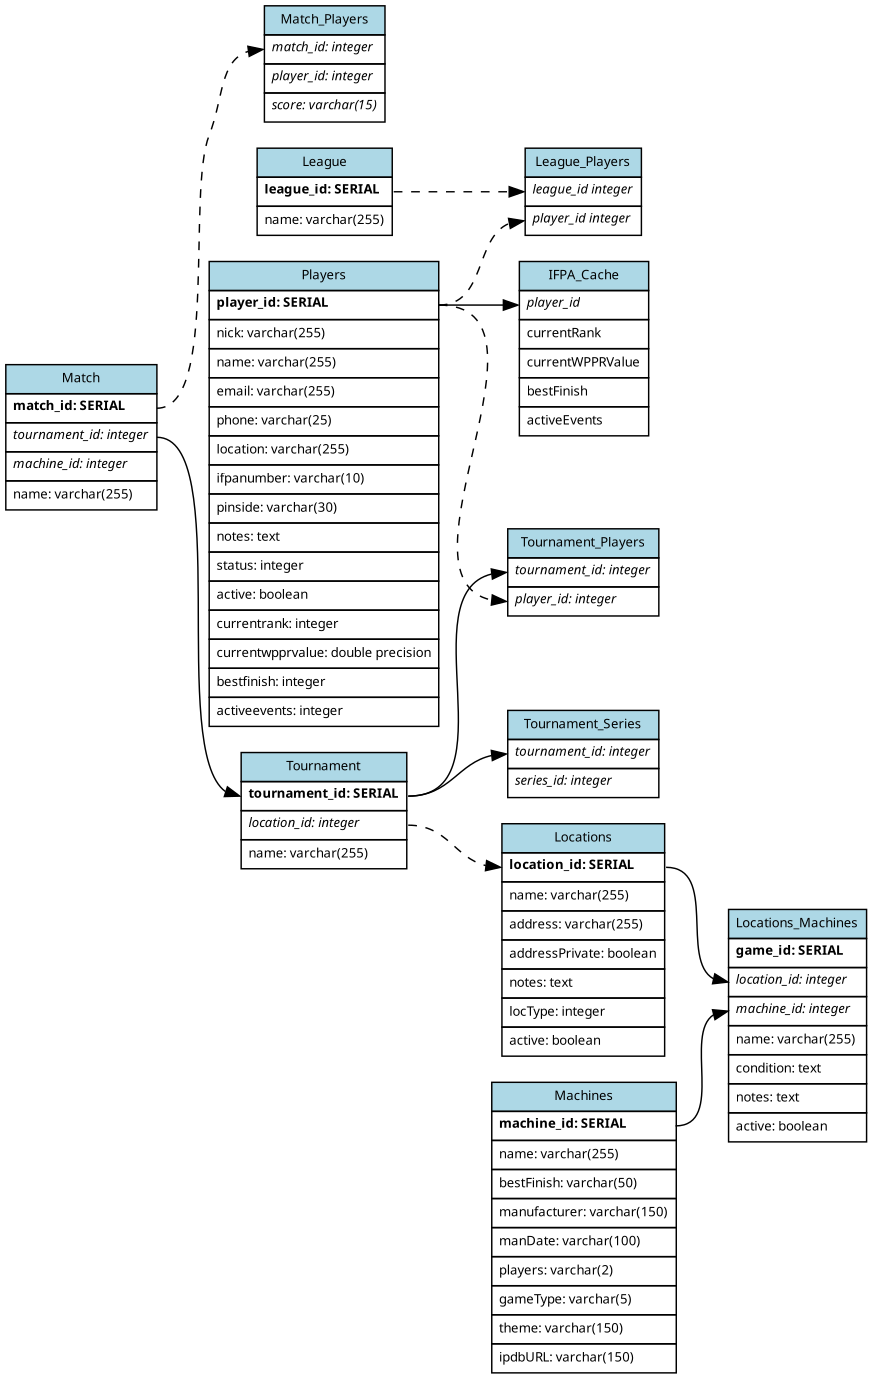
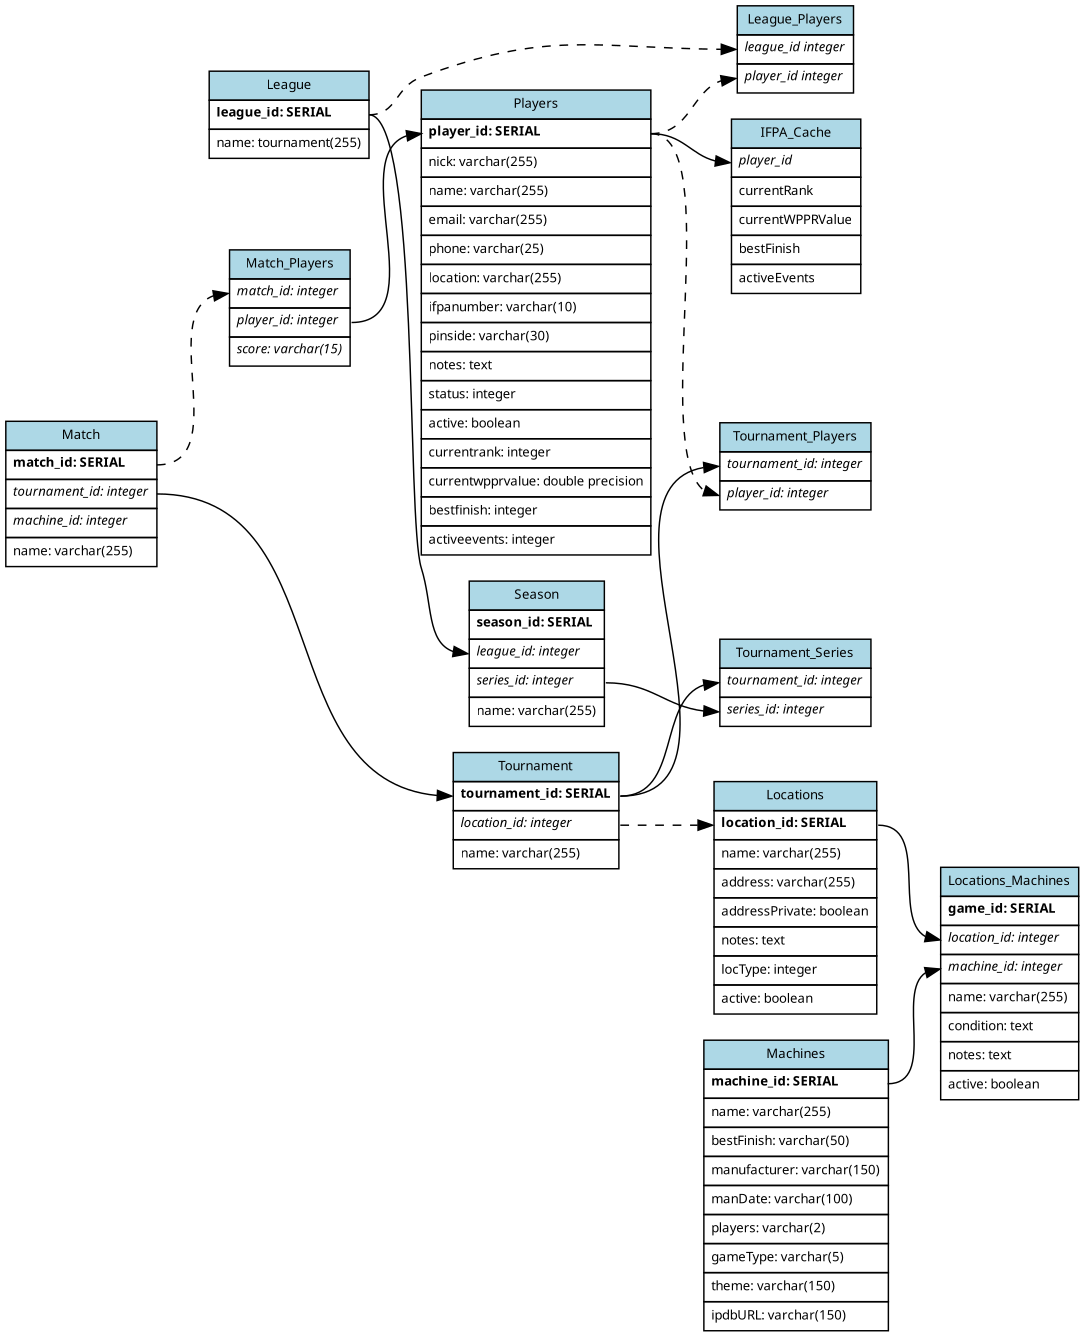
(325, 220) -> (289, 143)
none -> (387, 235)
none -> (536, 654)
